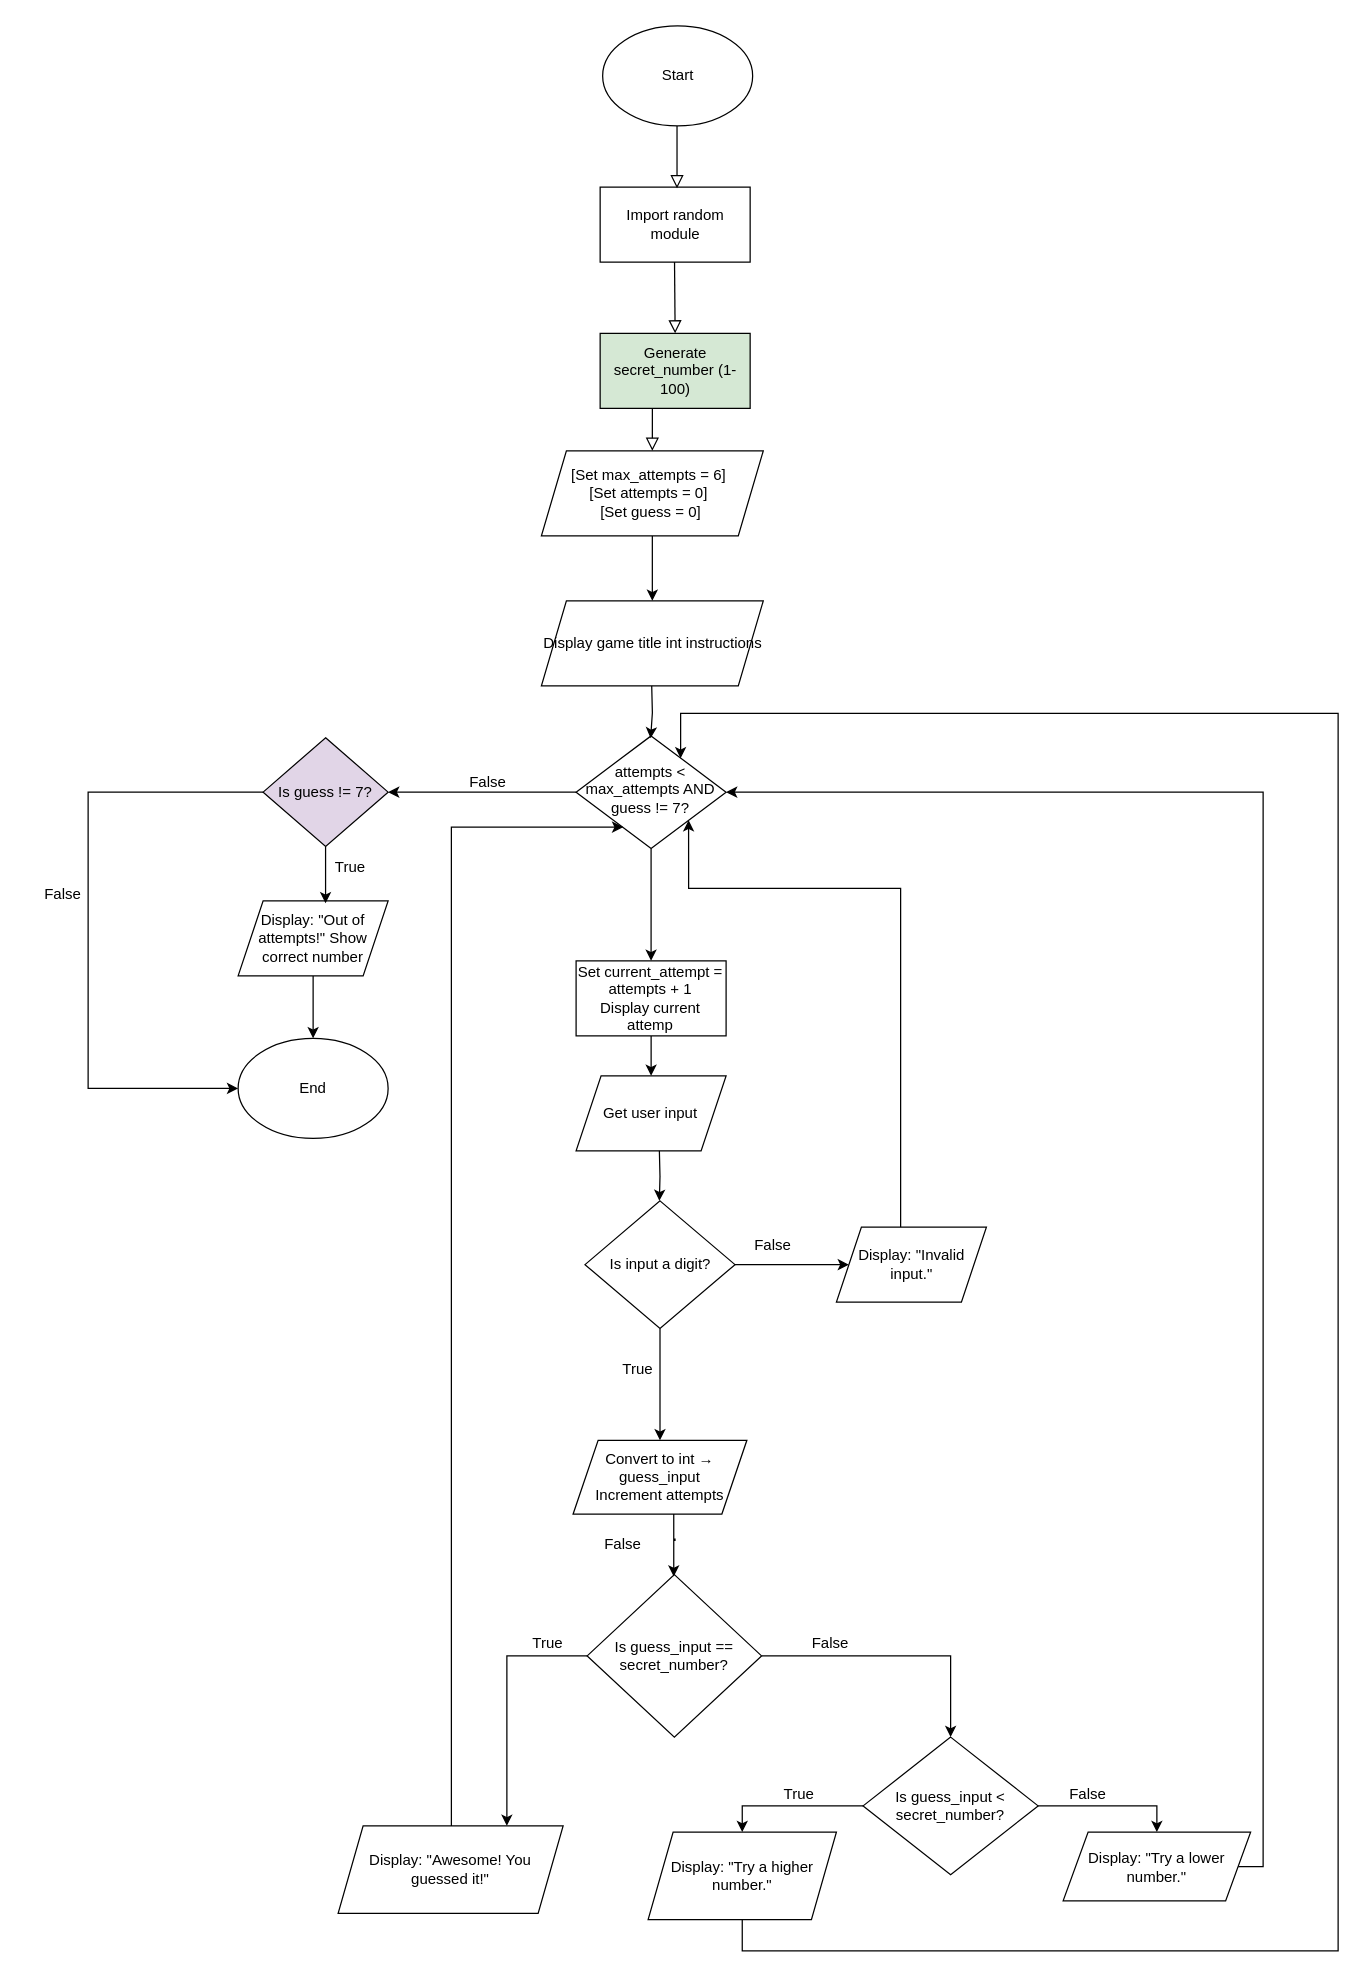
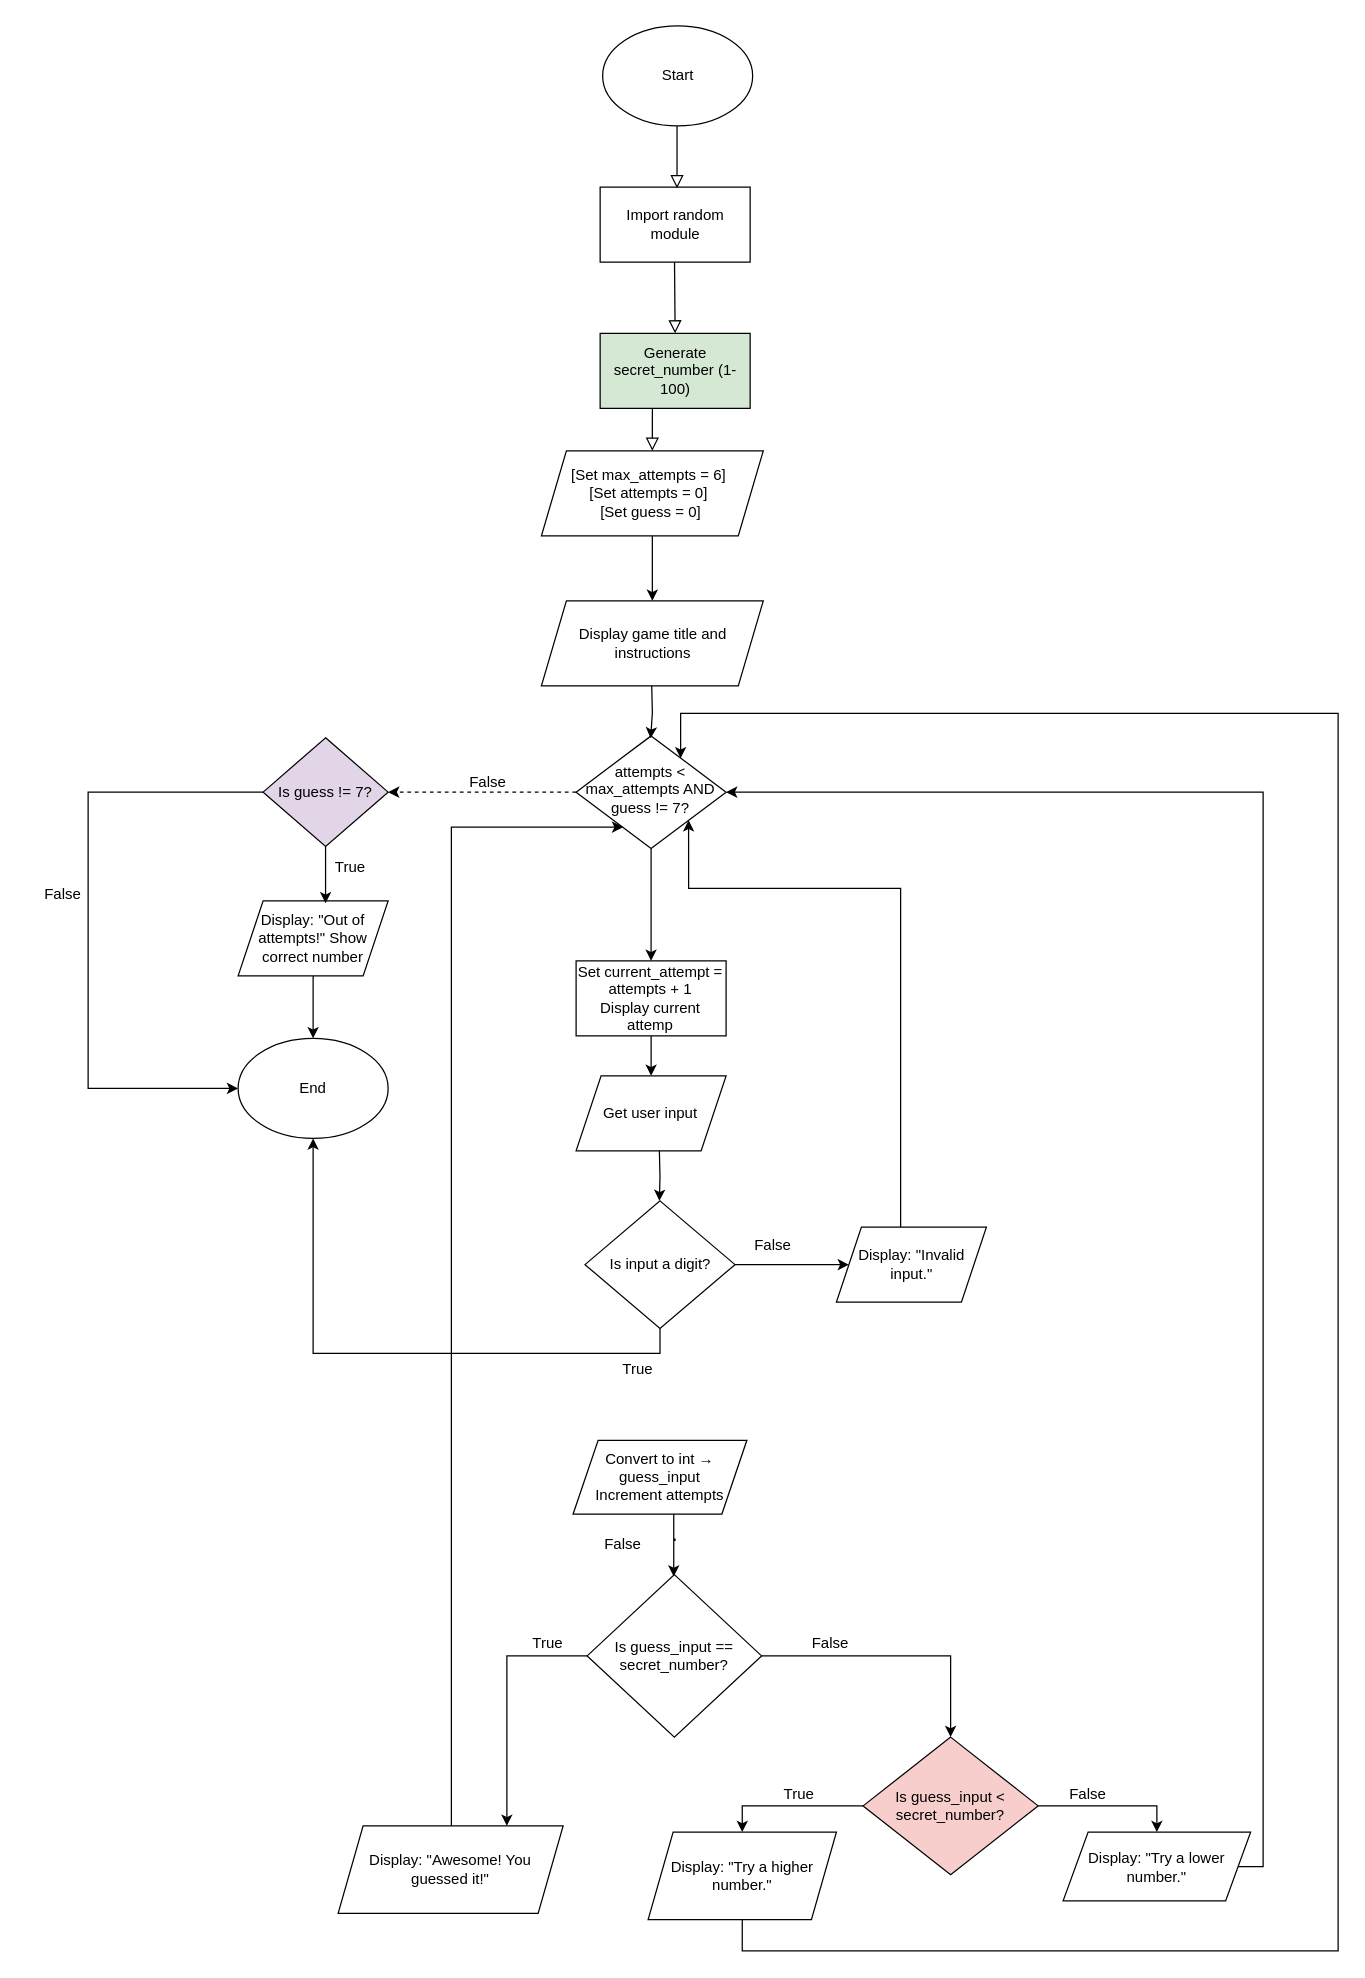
(653, 643) -> (653, 643)
(485, 792) -> (485, 792)
(660, 1392) -> (384, 1353)
(951, 1806) -> (951, 1806)
